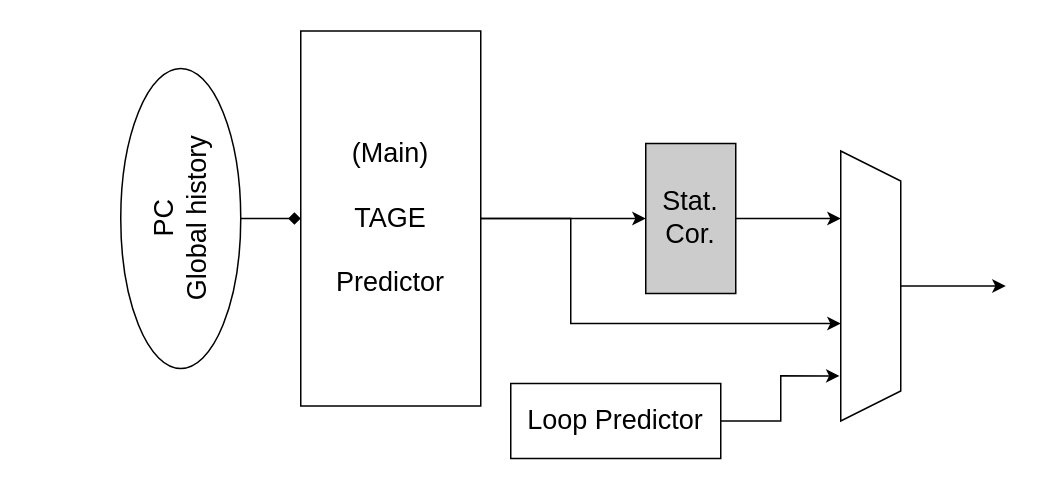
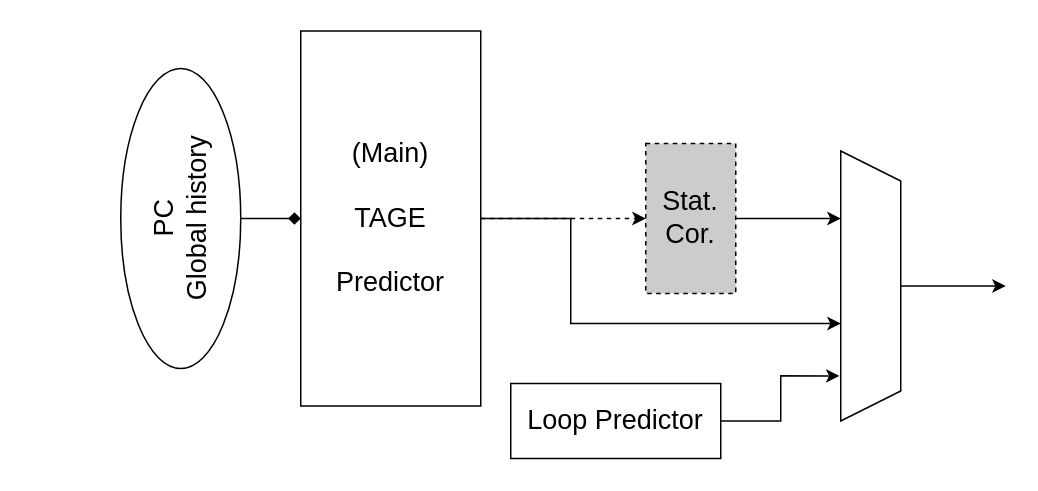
(604, 218) -> (604, 218)
(691, 218) -> (691, 218)
